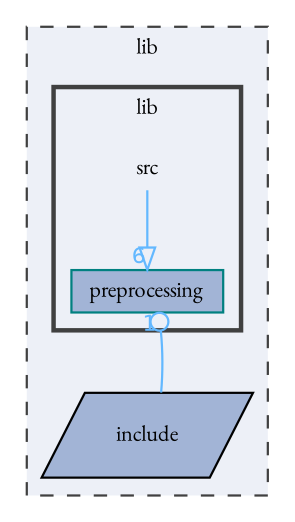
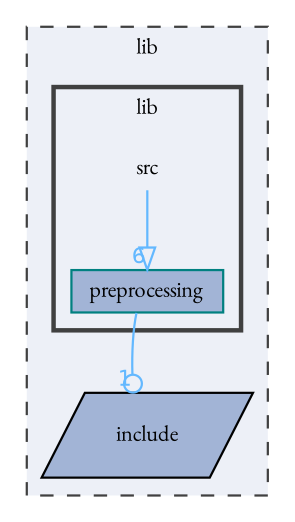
(162, 362) -> (133, 345)
